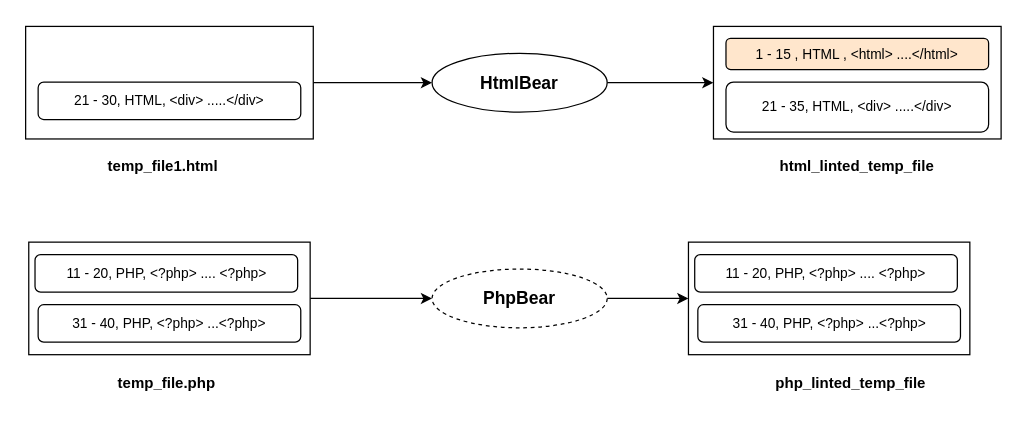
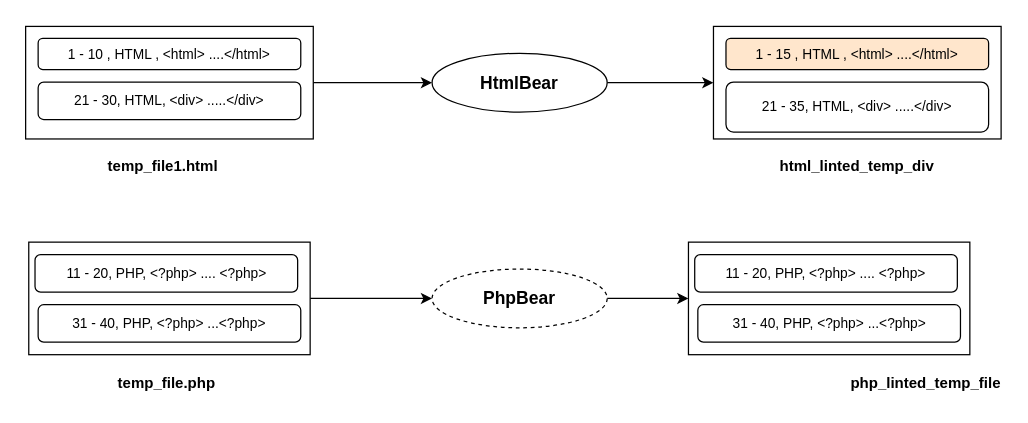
none -> (169, 54)
(857, 167) -> (857, 167)
(851, 383) -> (926, 383)
